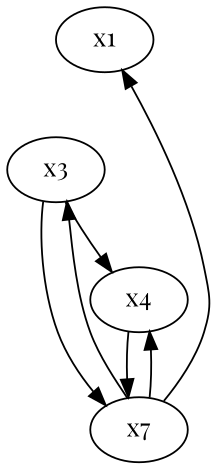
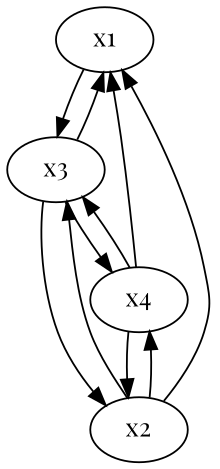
none -> (72, 94)
none -> (88, 115)
none -> (126, 179)
none -> (113, 239)
(139, 430) -> (139, 430)
